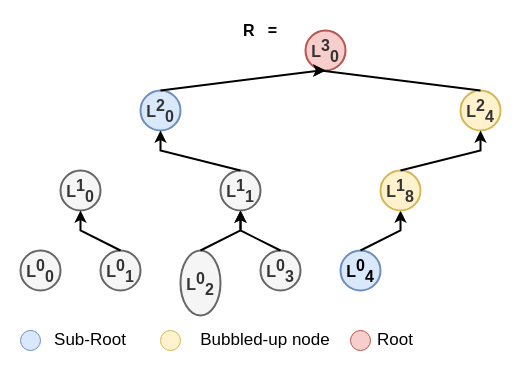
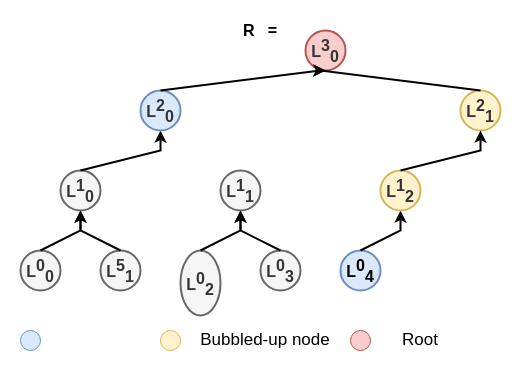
(481, 111) -> (481, 111)
none -> (120, 161)
(201, 161) -> none
(401, 191) -> (401, 191)
none -> (60, 241)
(121, 271) -> (121, 271)
(91, 341) -> none
(396, 341) -> (421, 341)
